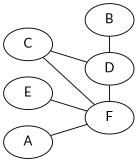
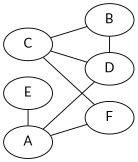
none -> (69, 32)
(110, 93) -> (69, 105)
(69, 106) -> (28, 118)
